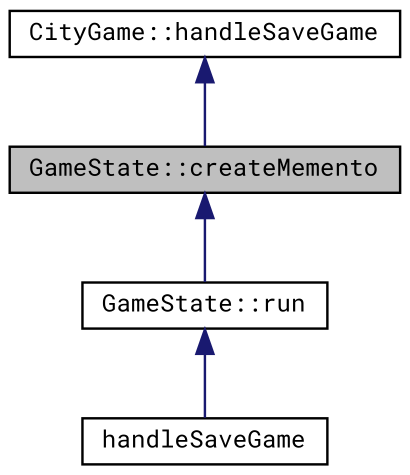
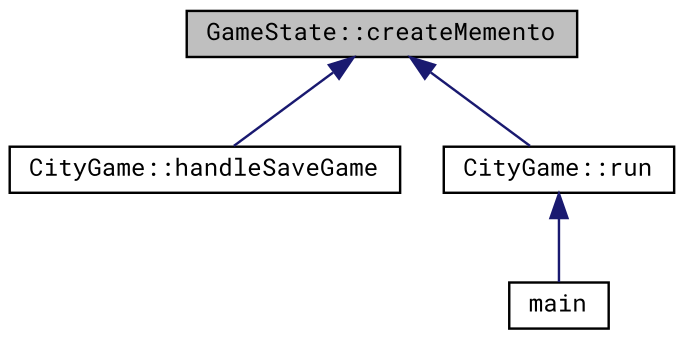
(205, 115) -> (283, 109)
(205, 306) -> (559, 170)
(205, 441) -> (559, 306)
